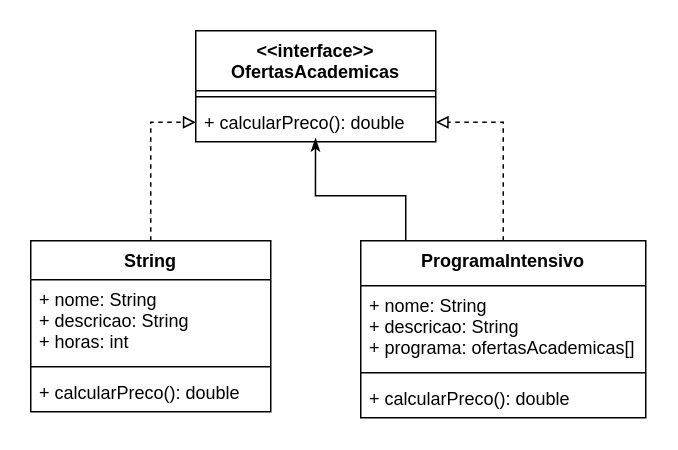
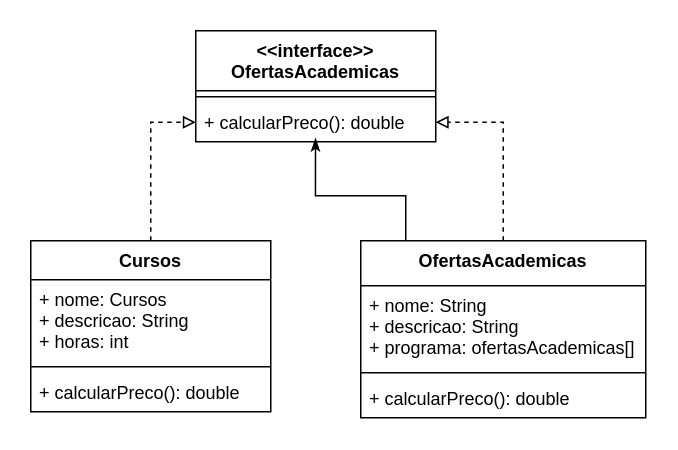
(150, 261) -> (150, 261)
(503, 261) -> (503, 261)
(100, 300) -> (103, 300)
